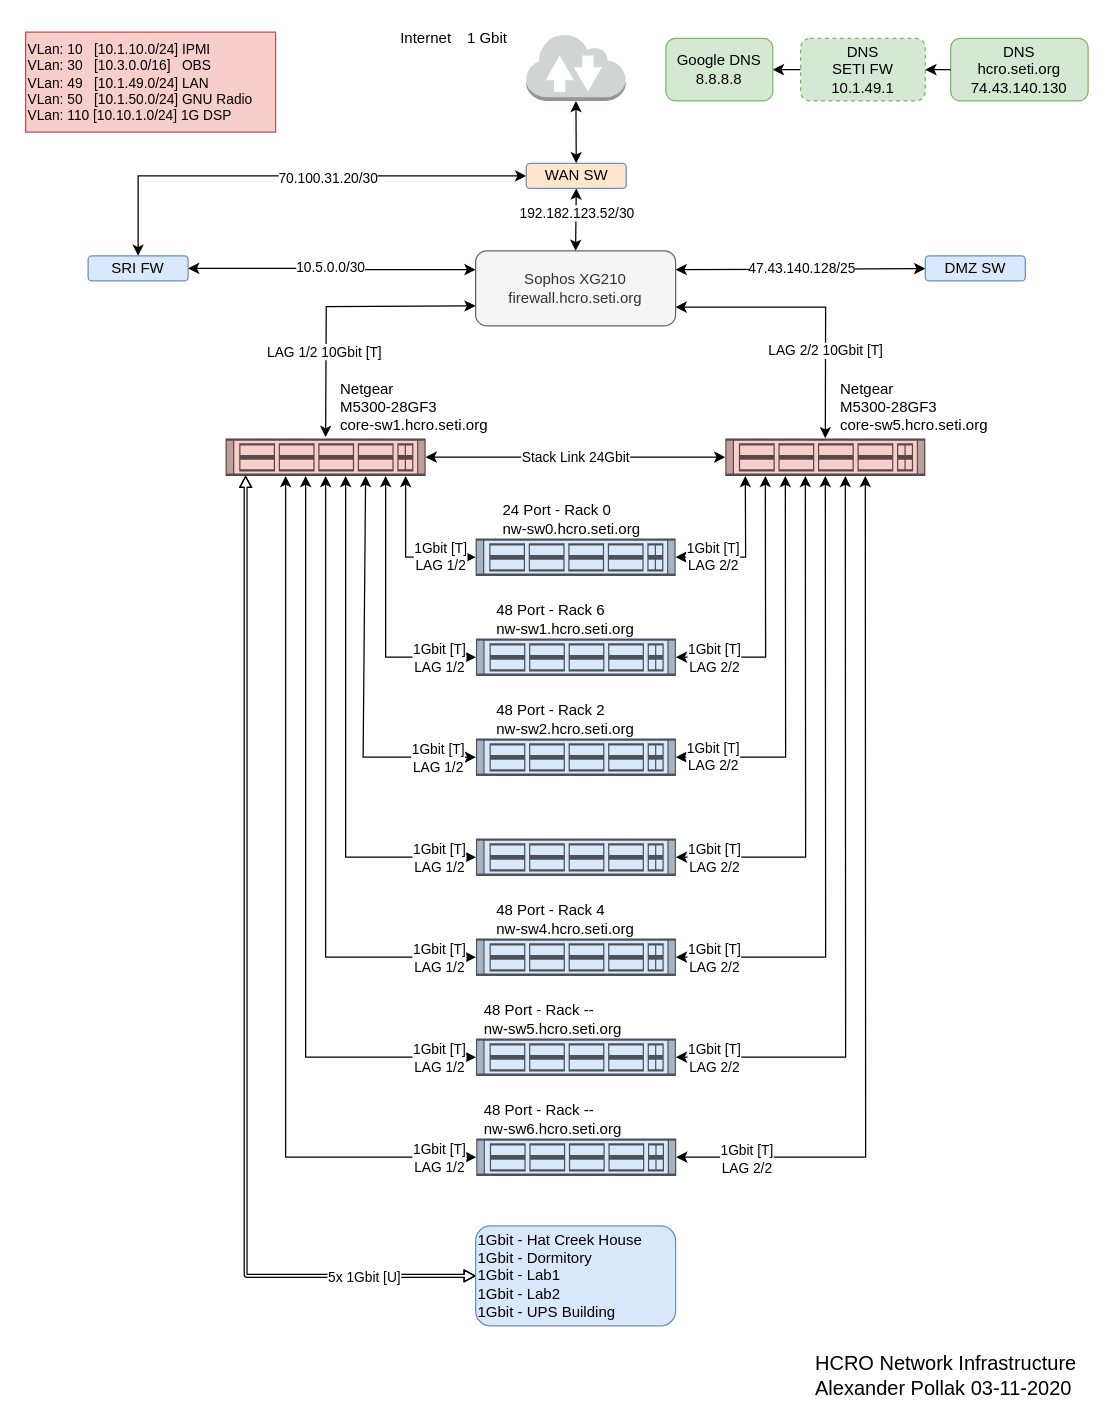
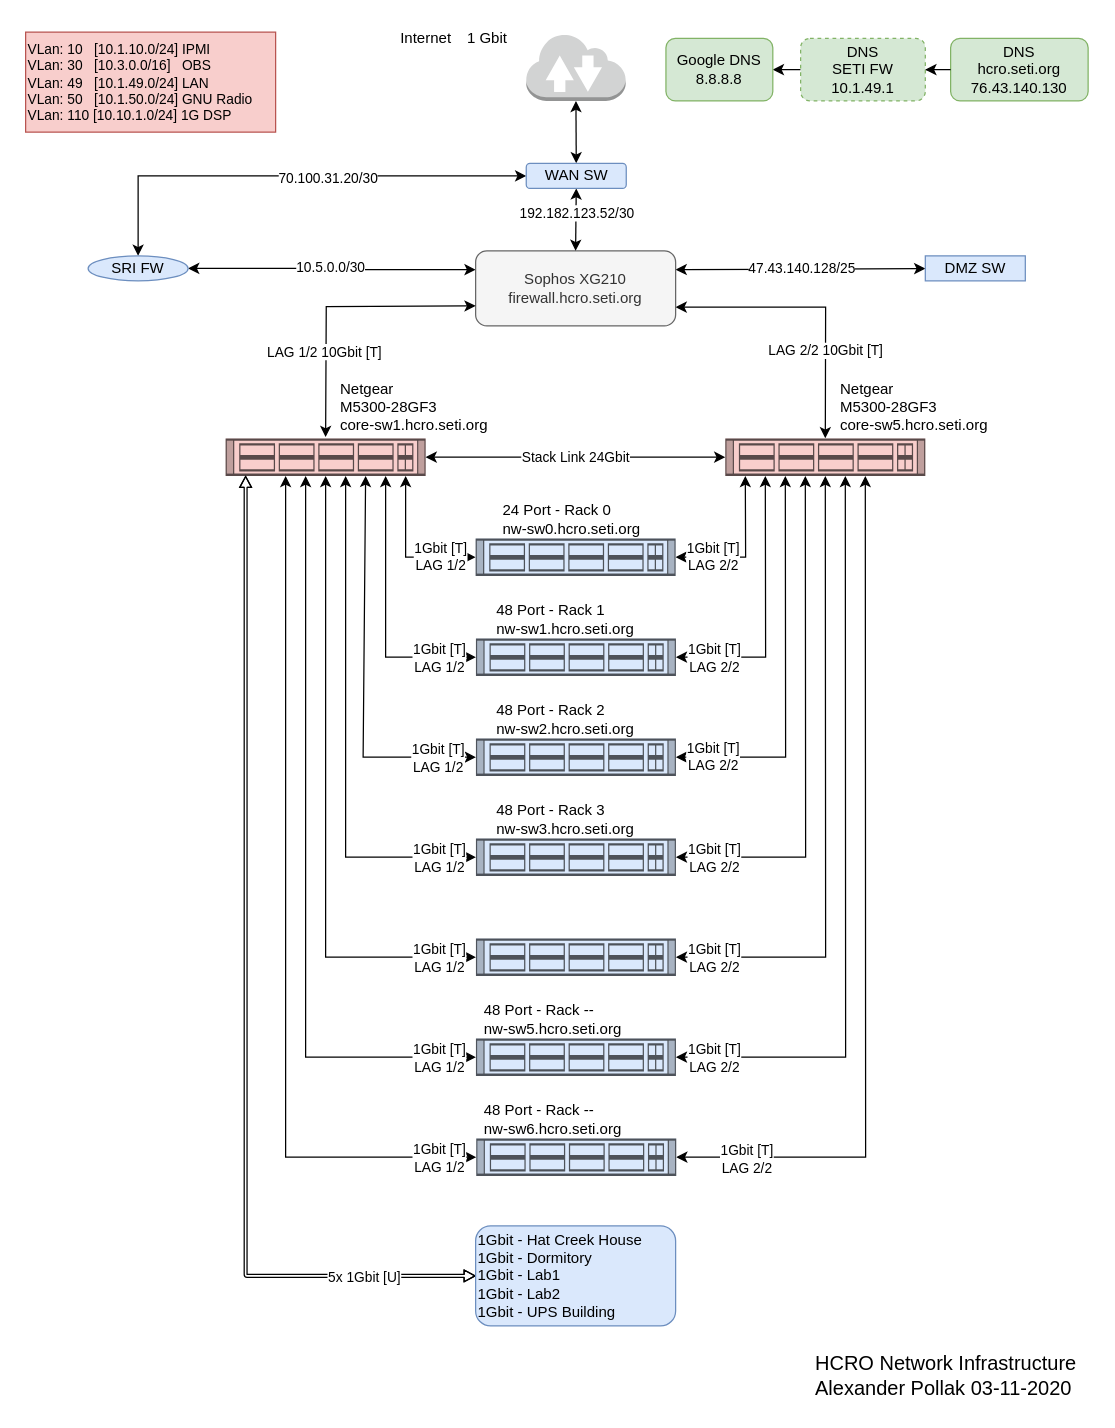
(1019, 69) -> (1019, 69)
(576, 176) -> (576, 176)
(138, 268) -> (138, 268)
(975, 268) -> (975, 268)
(573, 619) -> (573, 619)
none -> (576, 819)
(576, 919) -> none
